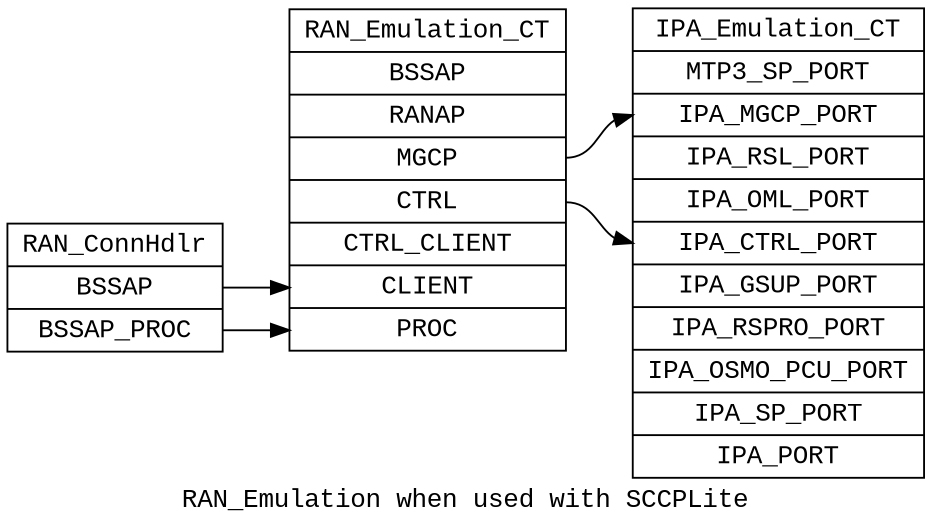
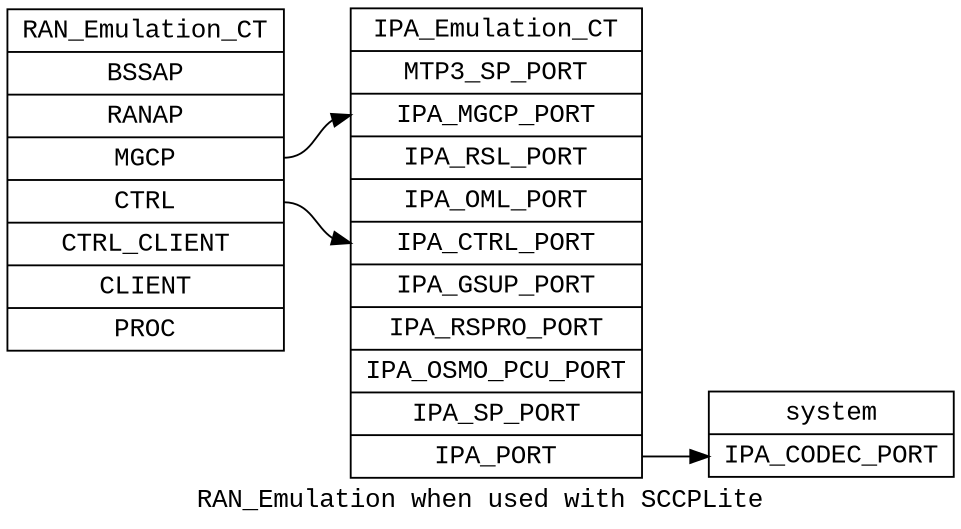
(115, 288) -> none
none -> (831, 434)
